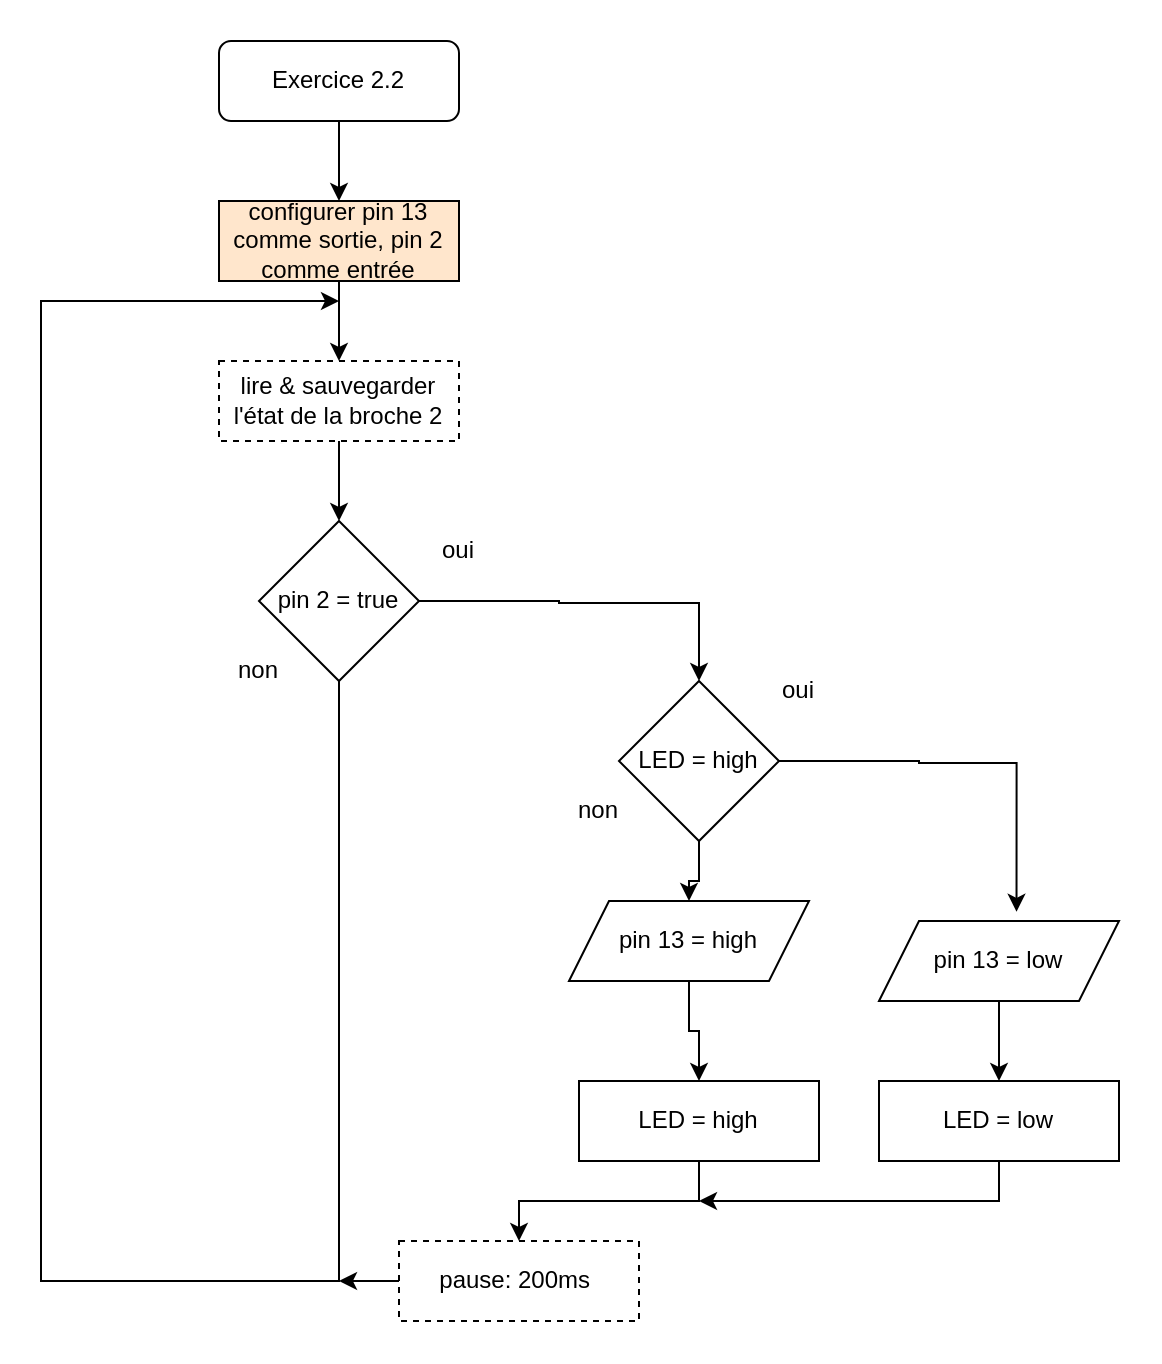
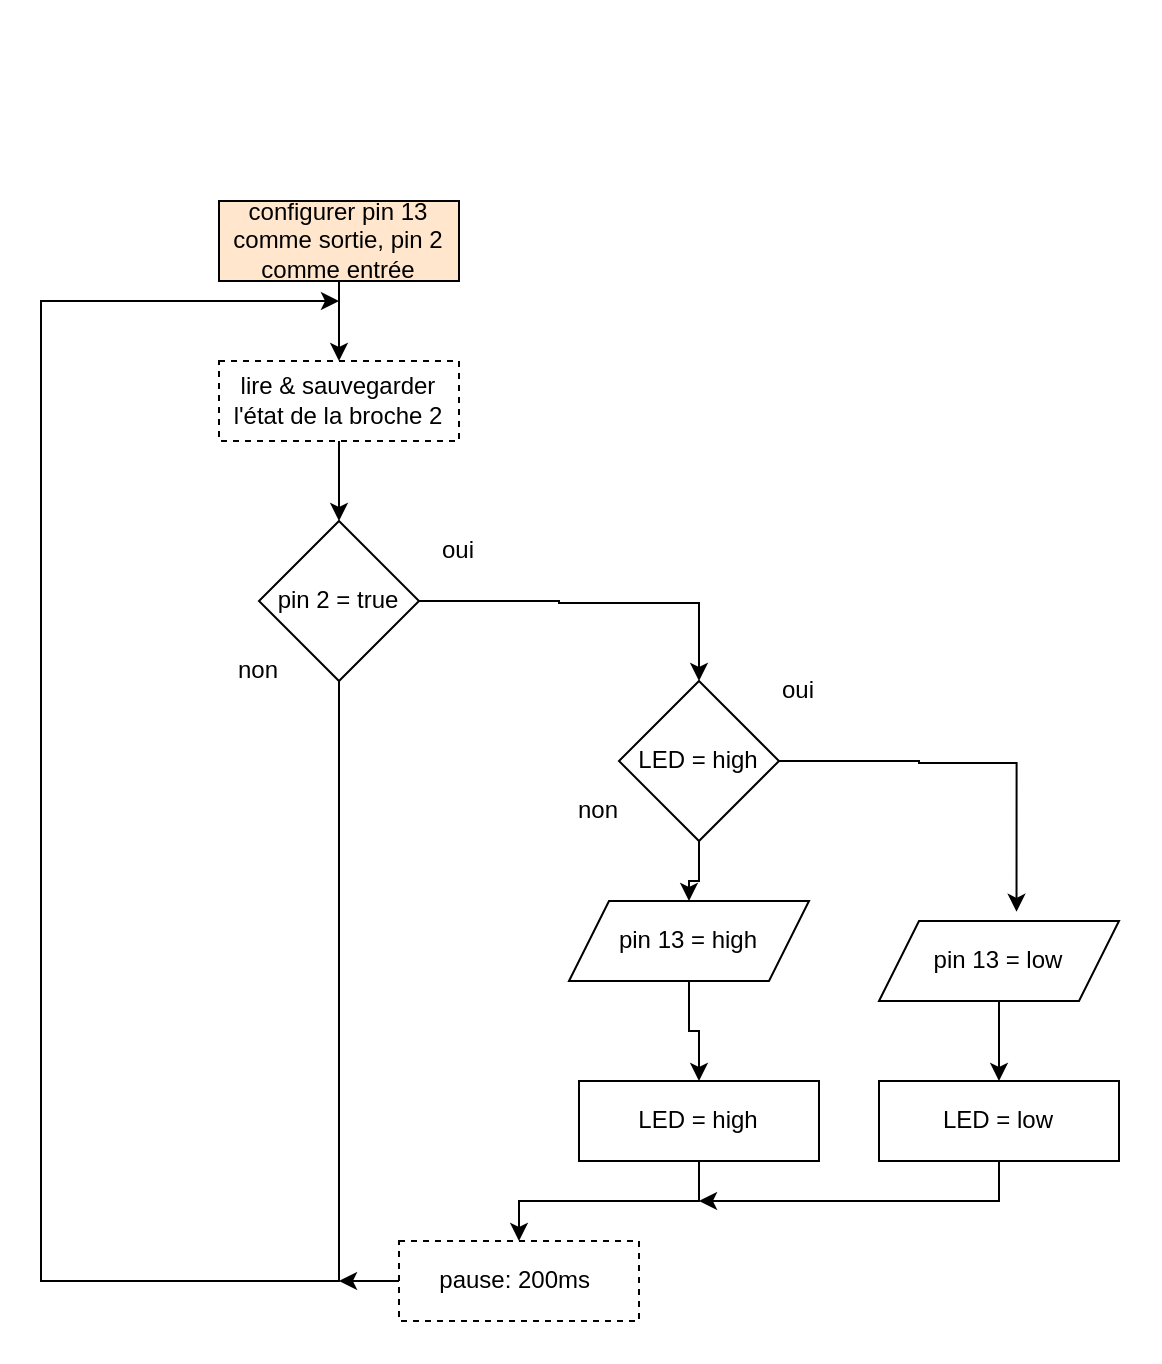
(339, 81) -> none
(339, 154) -> none
